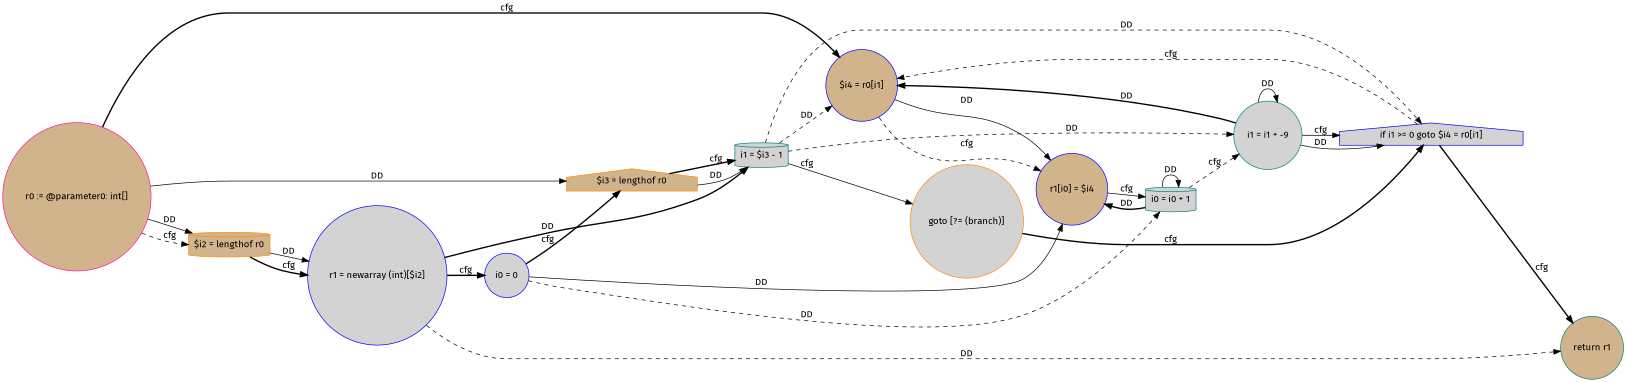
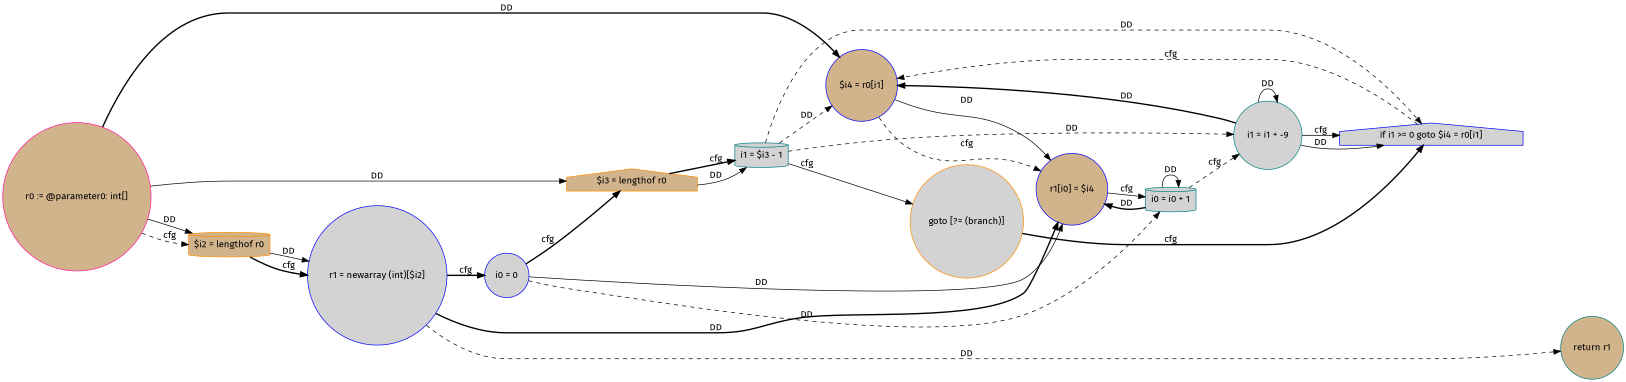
(507, 8) -> (507, 8)
(597, 224) -> (766, 325)
(1504, 231) -> none
